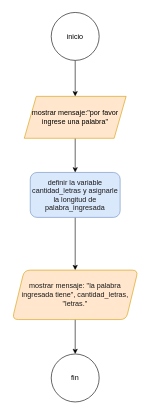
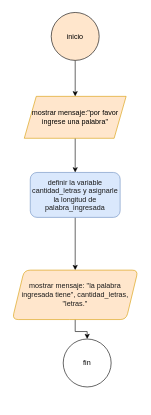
(75, 36) -> (75, 36)
(75, 378) -> (87, 363)
